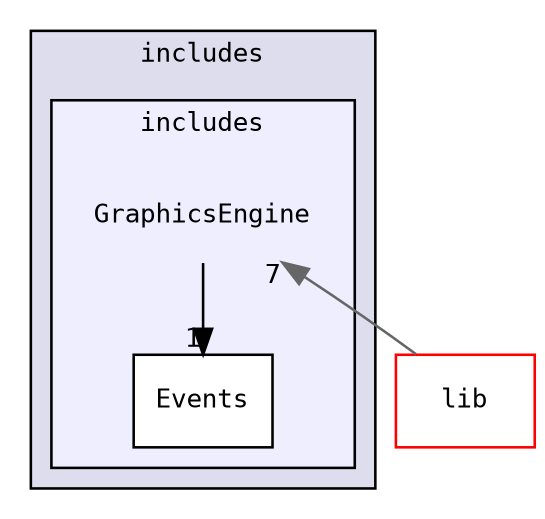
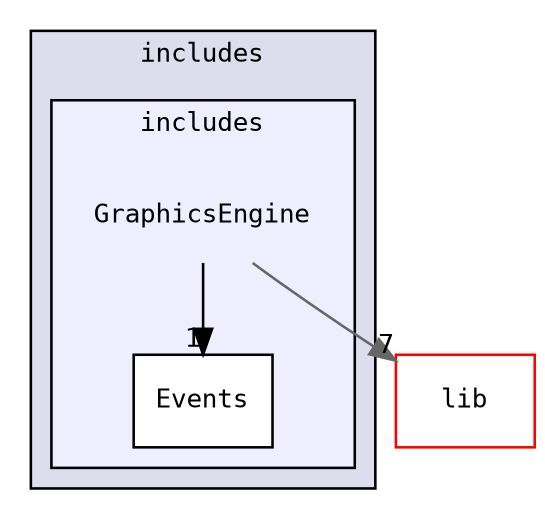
(338, 299) -> (313, 306)
